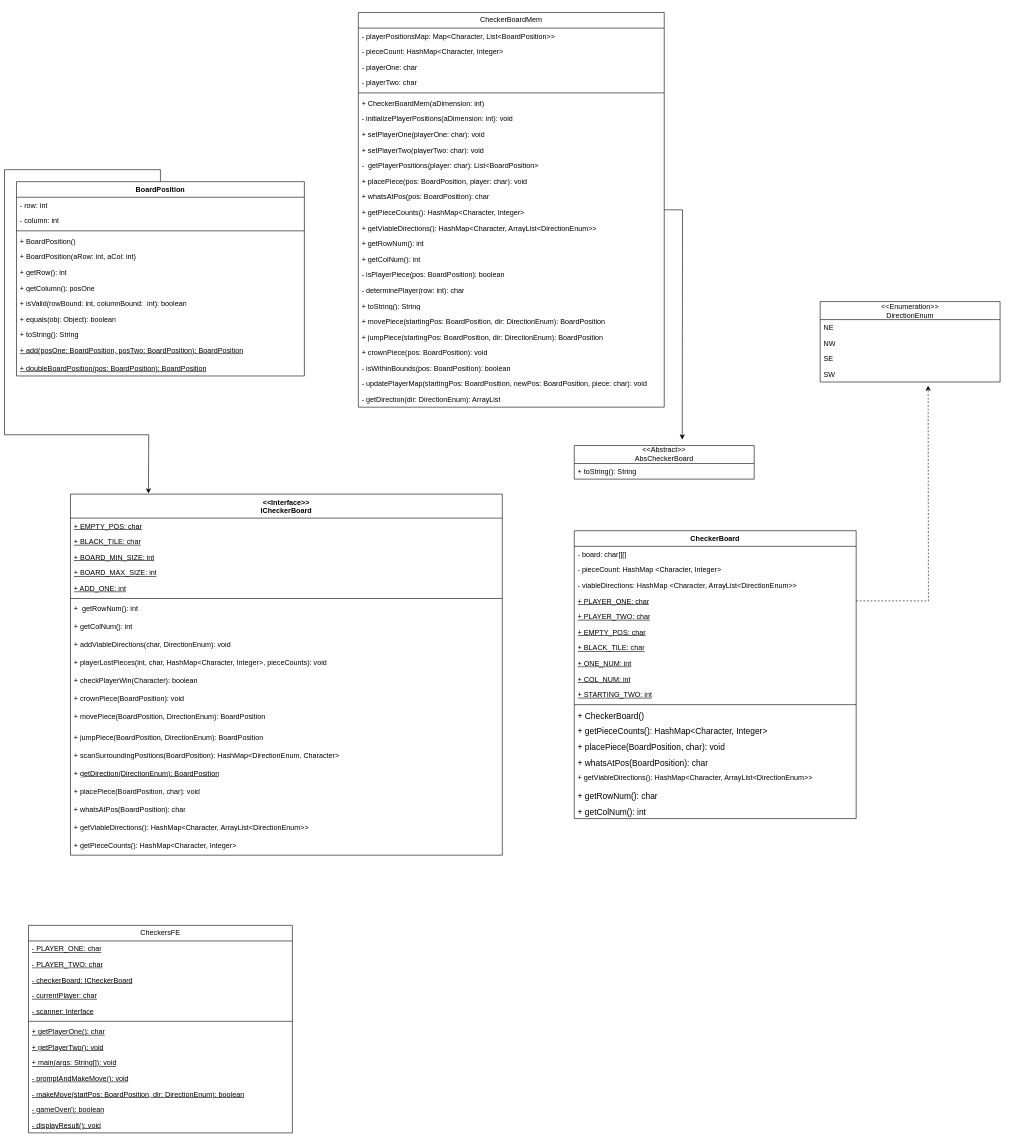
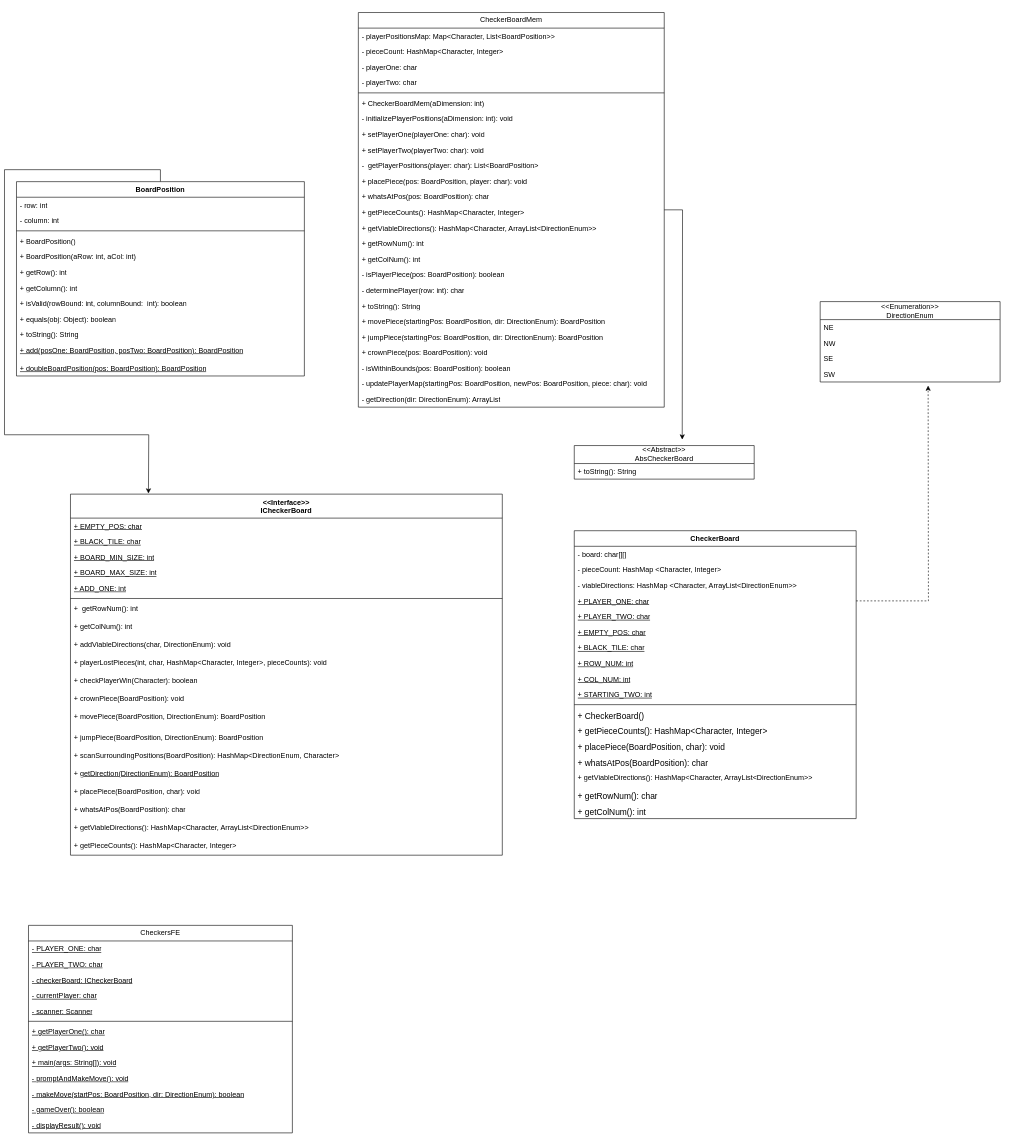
(59, 288) -> (52, 288)
(603, 664) -> (603, 664)
(70, 1012) -> (66, 1012)
